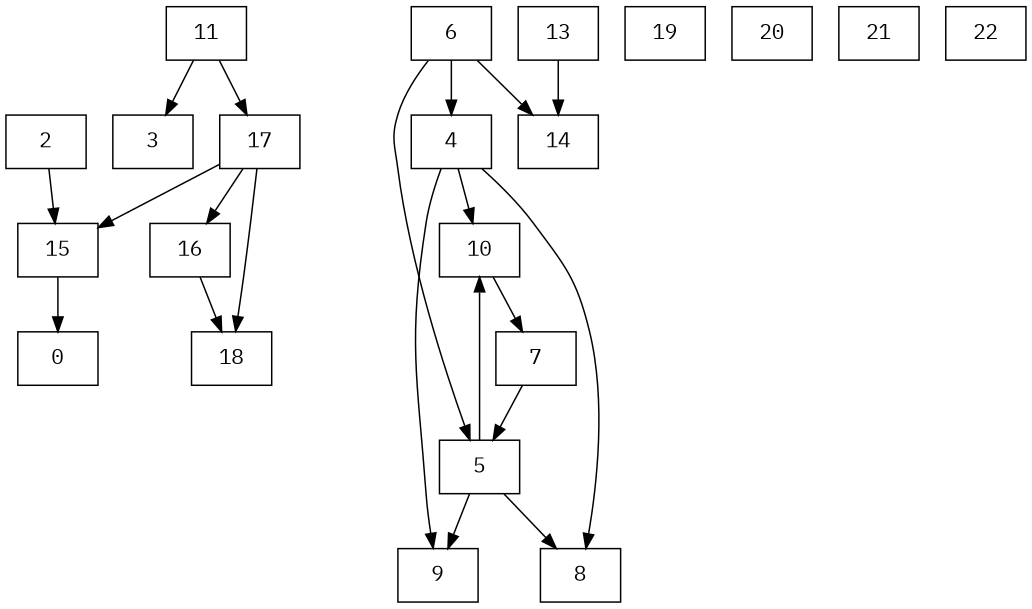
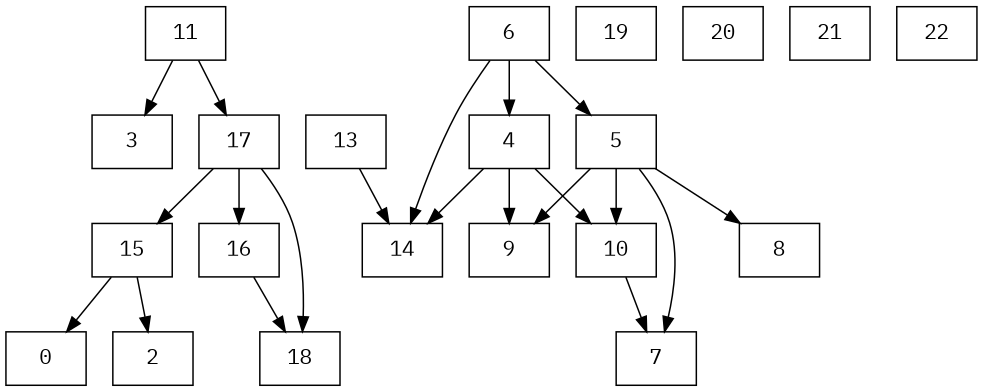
(51, 189) -> (141, 297)
(590, 334) -> (461, 191)
(511, 406) -> (673, 239)
